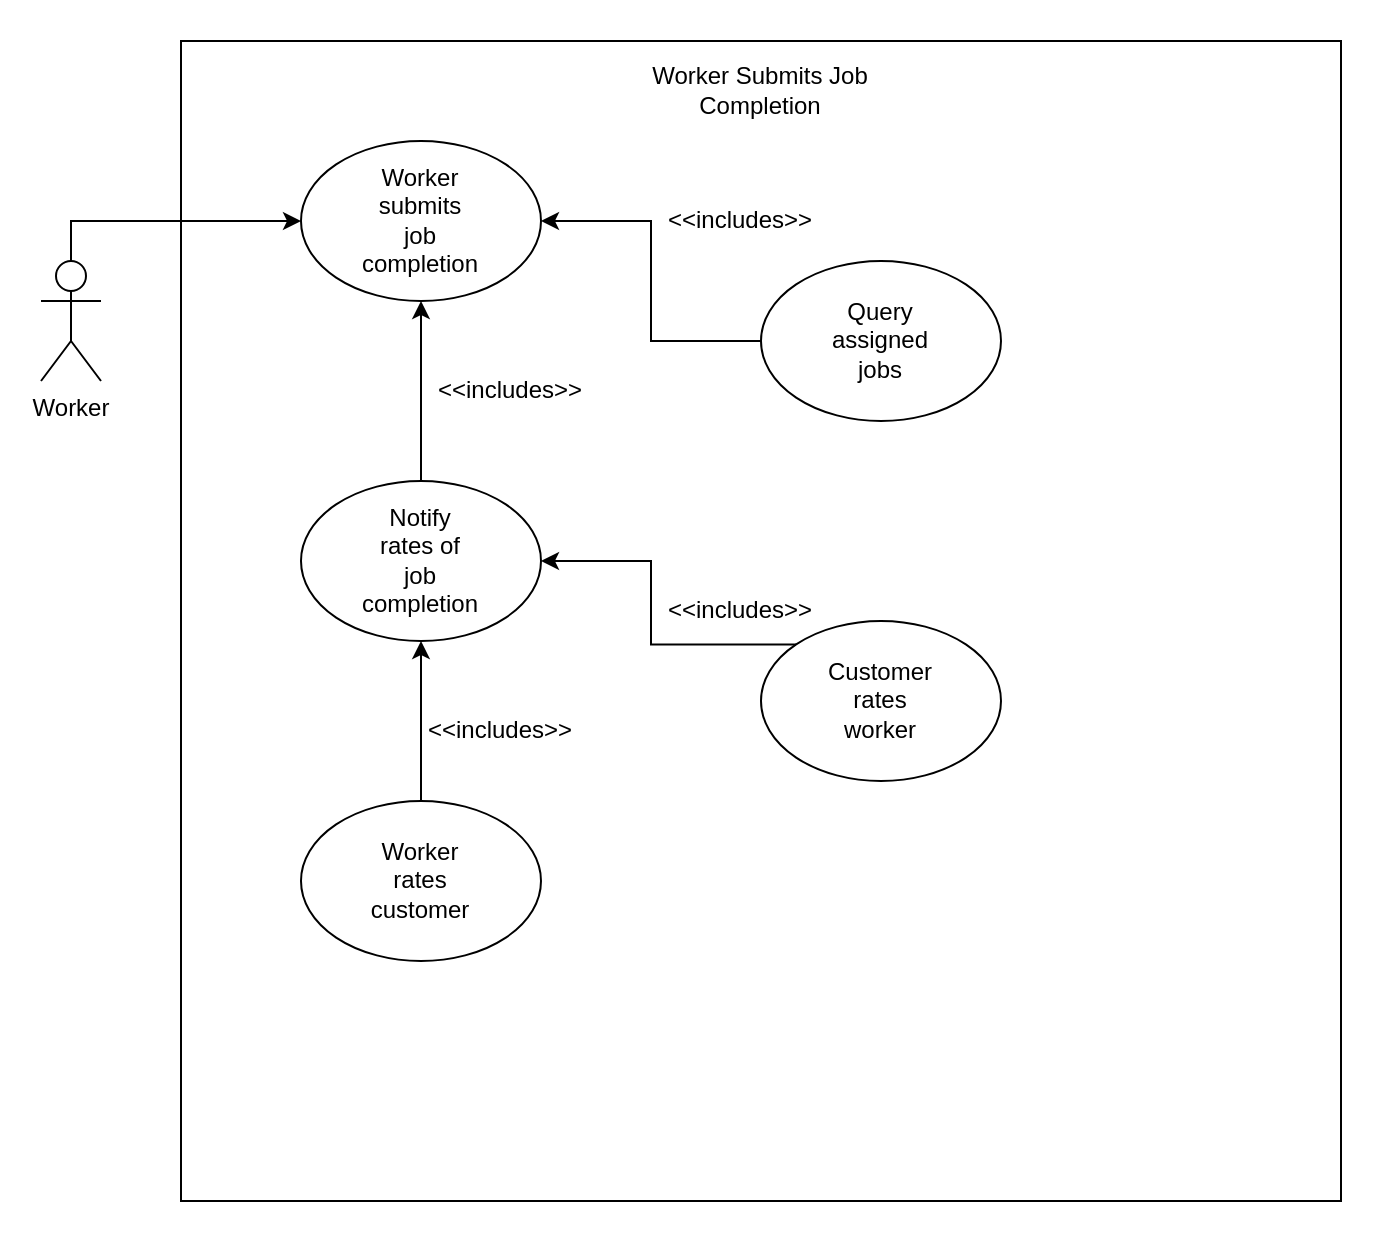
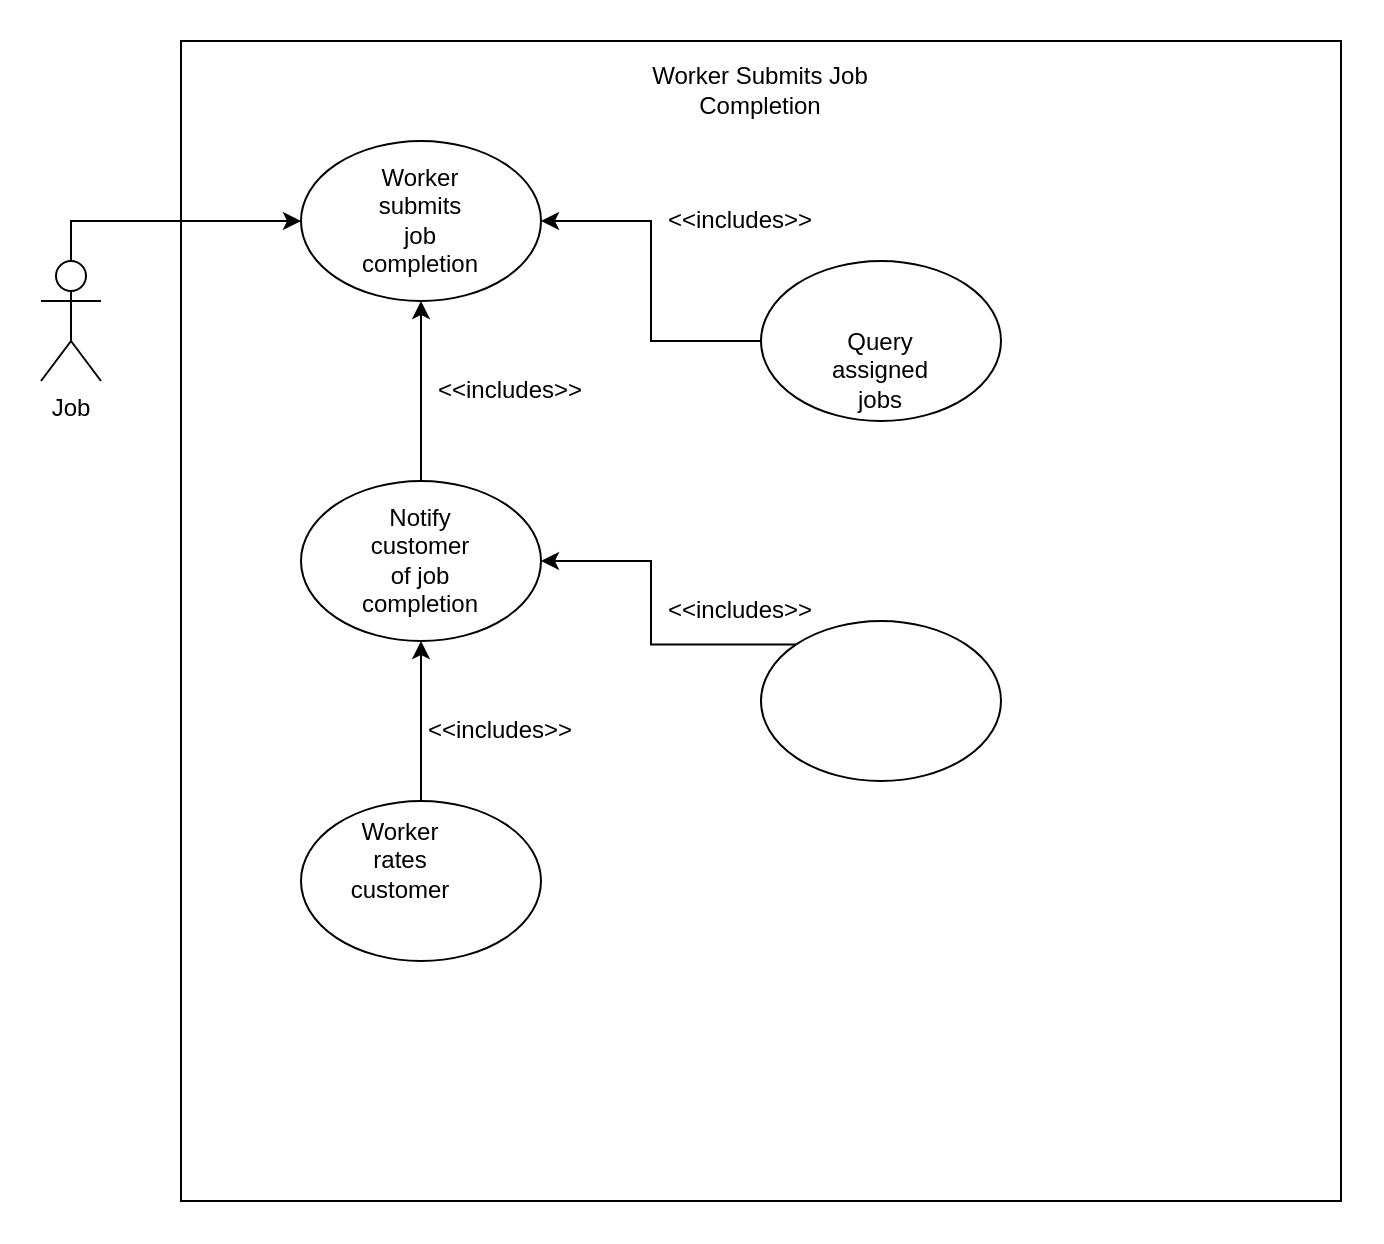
(881, 341) -> (881, 371)
(72, 409) -> (72, 409)
(421, 561) -> (421, 561)
(881, 701) -> none
(421, 881) -> (401, 861)
